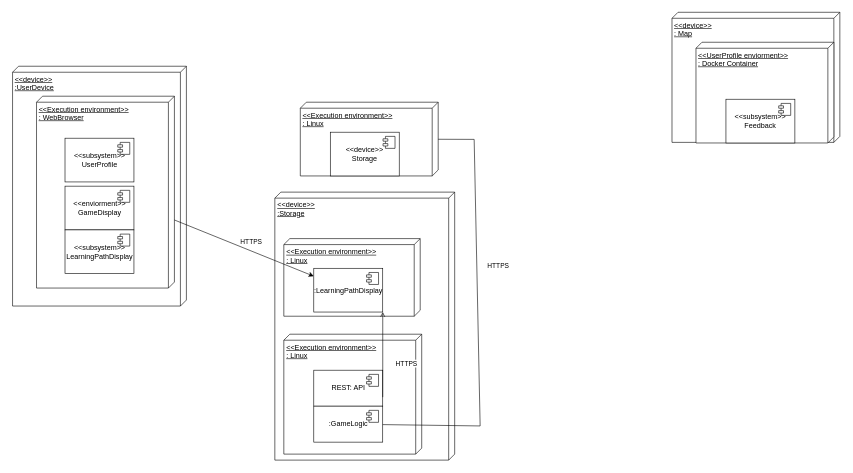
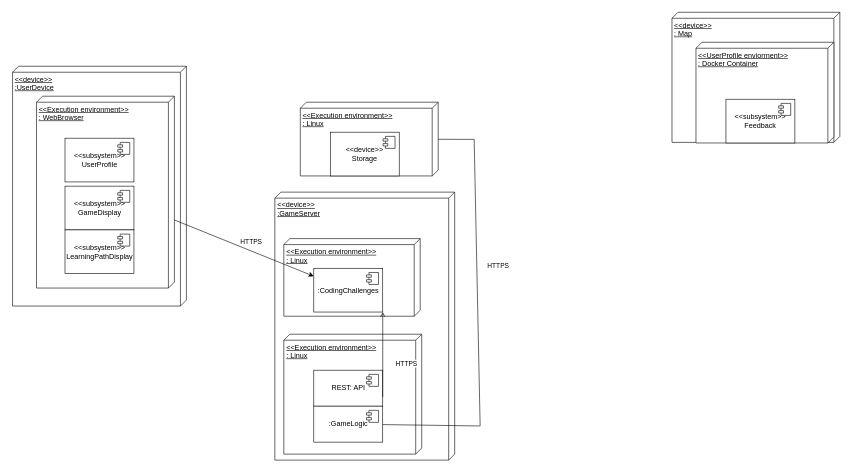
(100, 209) -> (100, 209)
(297, 210) -> (299, 210)
(349, 291) -> (349, 291)
